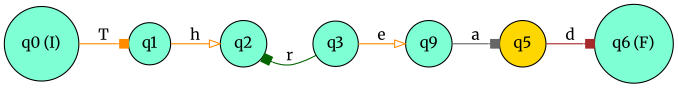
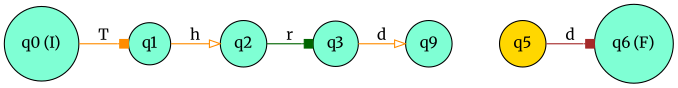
(382, 36) -> (382, 36)
(470, 44) -> none
(295, 64) -> (284, 44)
